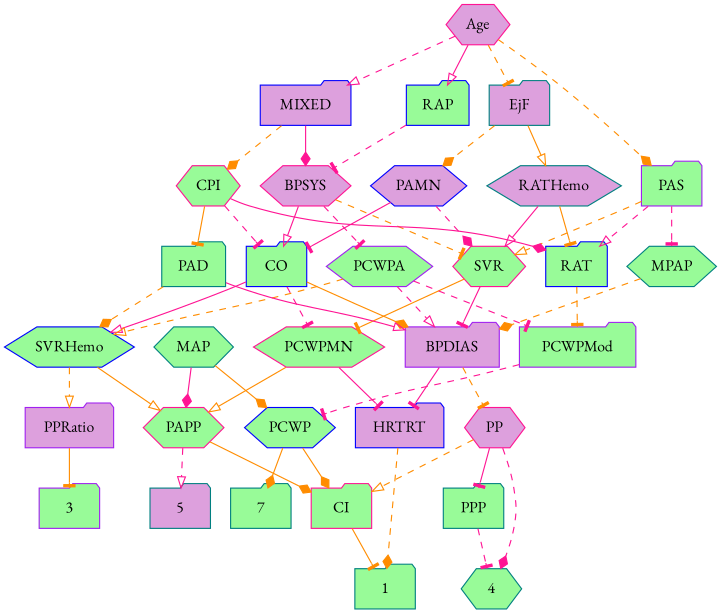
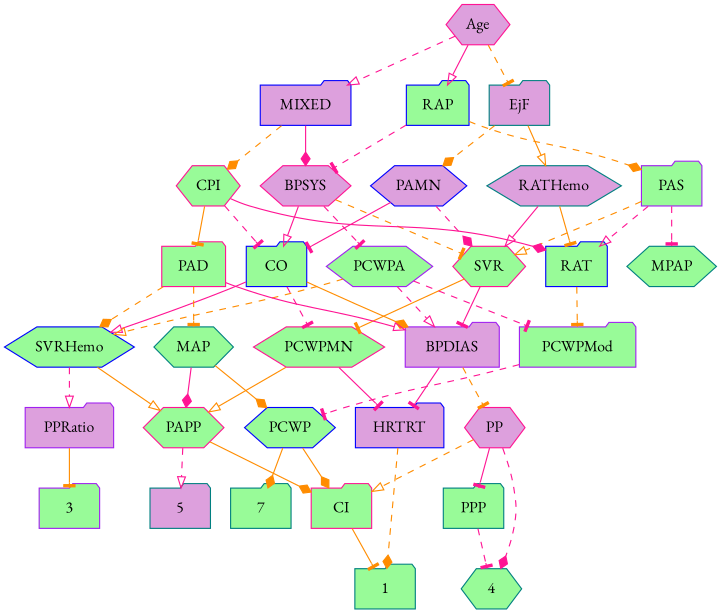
(572, 95) -> (548, 144)
(194, 266) -> (194, 266)
none -> (194, 295)
(570, 304) -> none
(69, 382) -> (69, 382)
